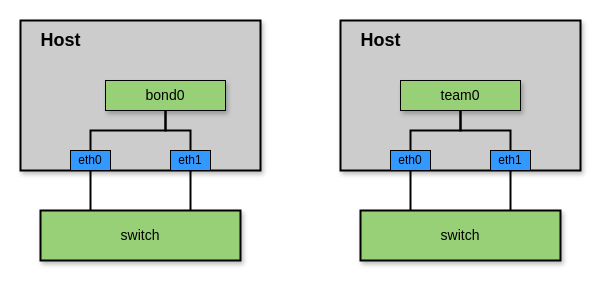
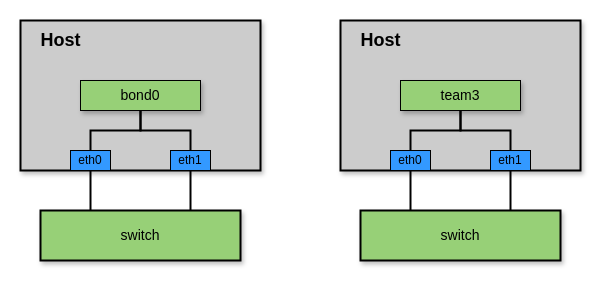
(166, 96) -> (141, 96)
(461, 96) -> (461, 96)
